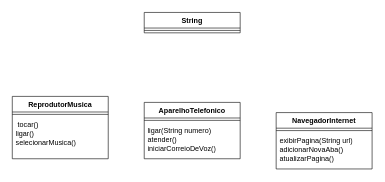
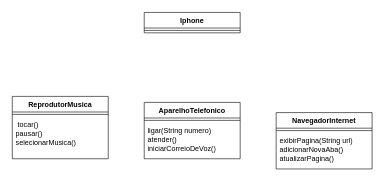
(192, 21) -> (192, 21)
(49, 134) -> (49, 134)
